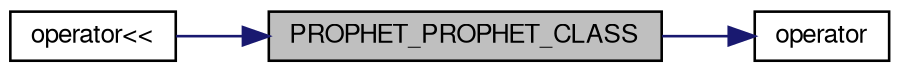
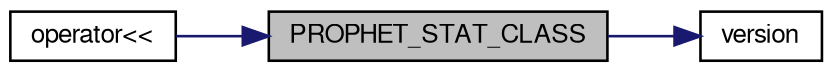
(465, 36) -> (438, 36)
(822, 36) -> (761, 36)
